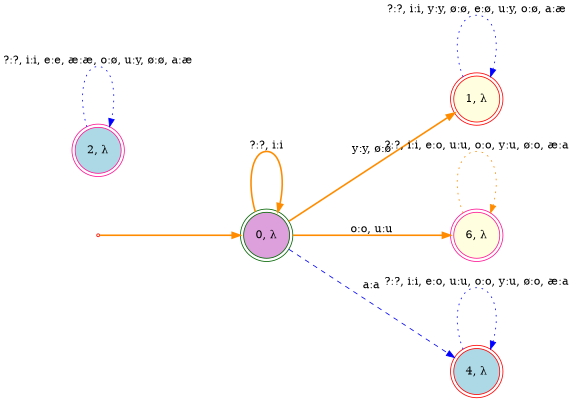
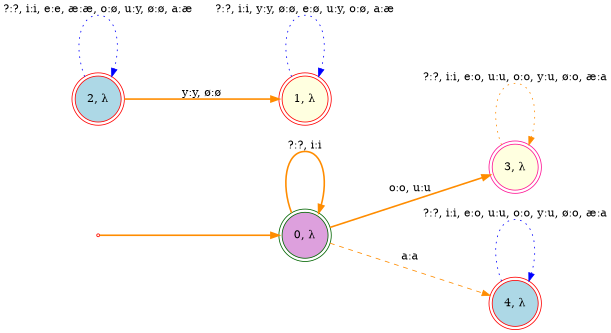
(98, 150) -> (98, 99)
(368, 169) -> (198, 99)
(477, 235) -> (515, 167)
(368, 301) -> (406, 268)
